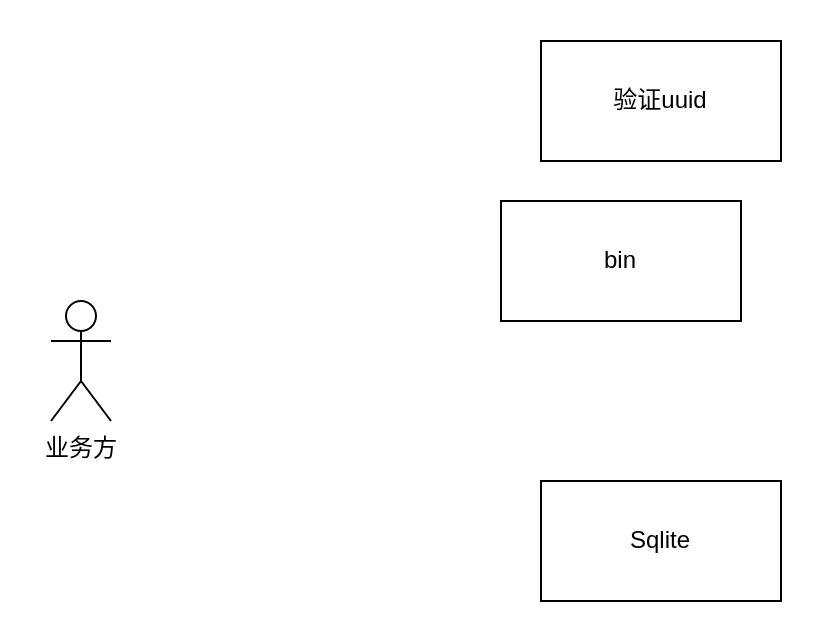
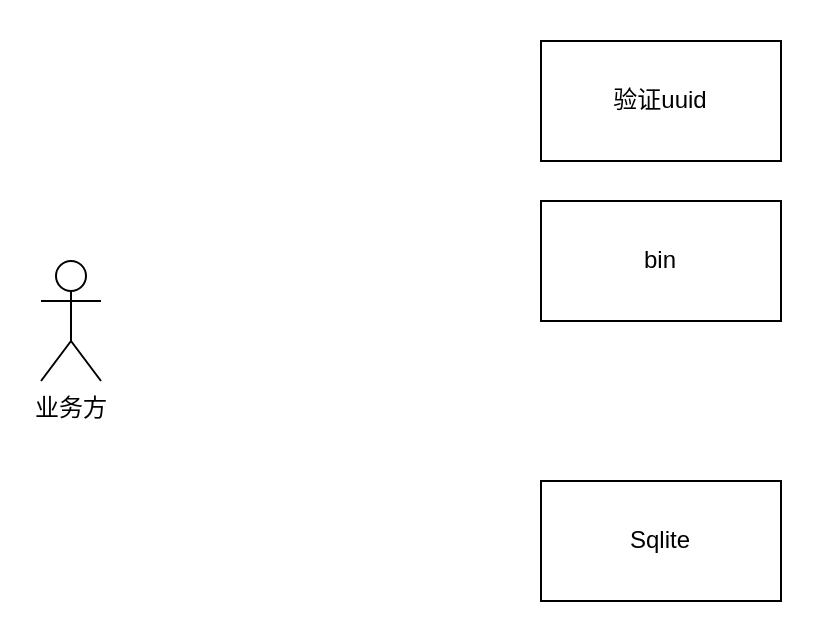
(621, 261) -> (661, 261)
(81, 361) -> (71, 321)
